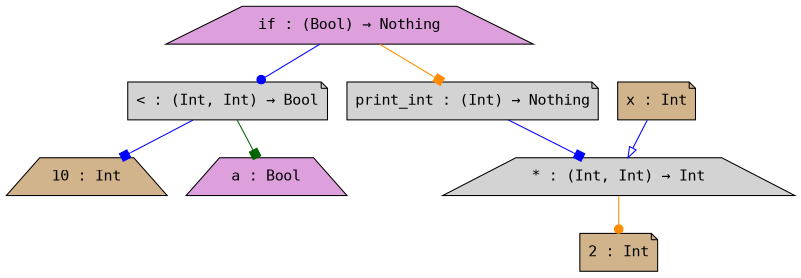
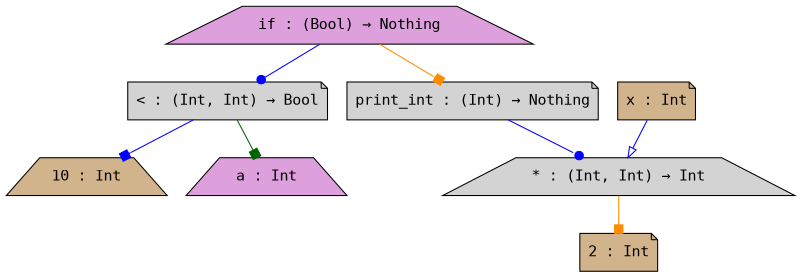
(541, 136) -> (541, 136)
(267, 177) -> (267, 177)
(619, 210) -> (619, 210)
